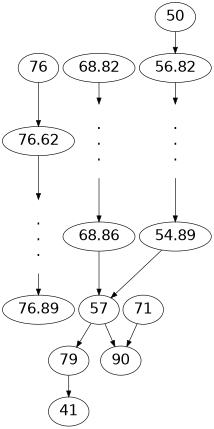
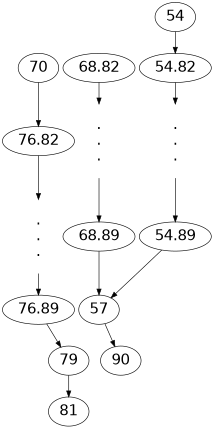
(175, 17) -> (175, 17)
(38, 68) -> (38, 68)
(175, 68) -> (175, 68)
(38, 141) -> (38, 141)
(99, 237) -> (99, 237)
(143, 310) -> none
(85, 333) -> (52, 333)
(69, 412) -> (69, 412)
